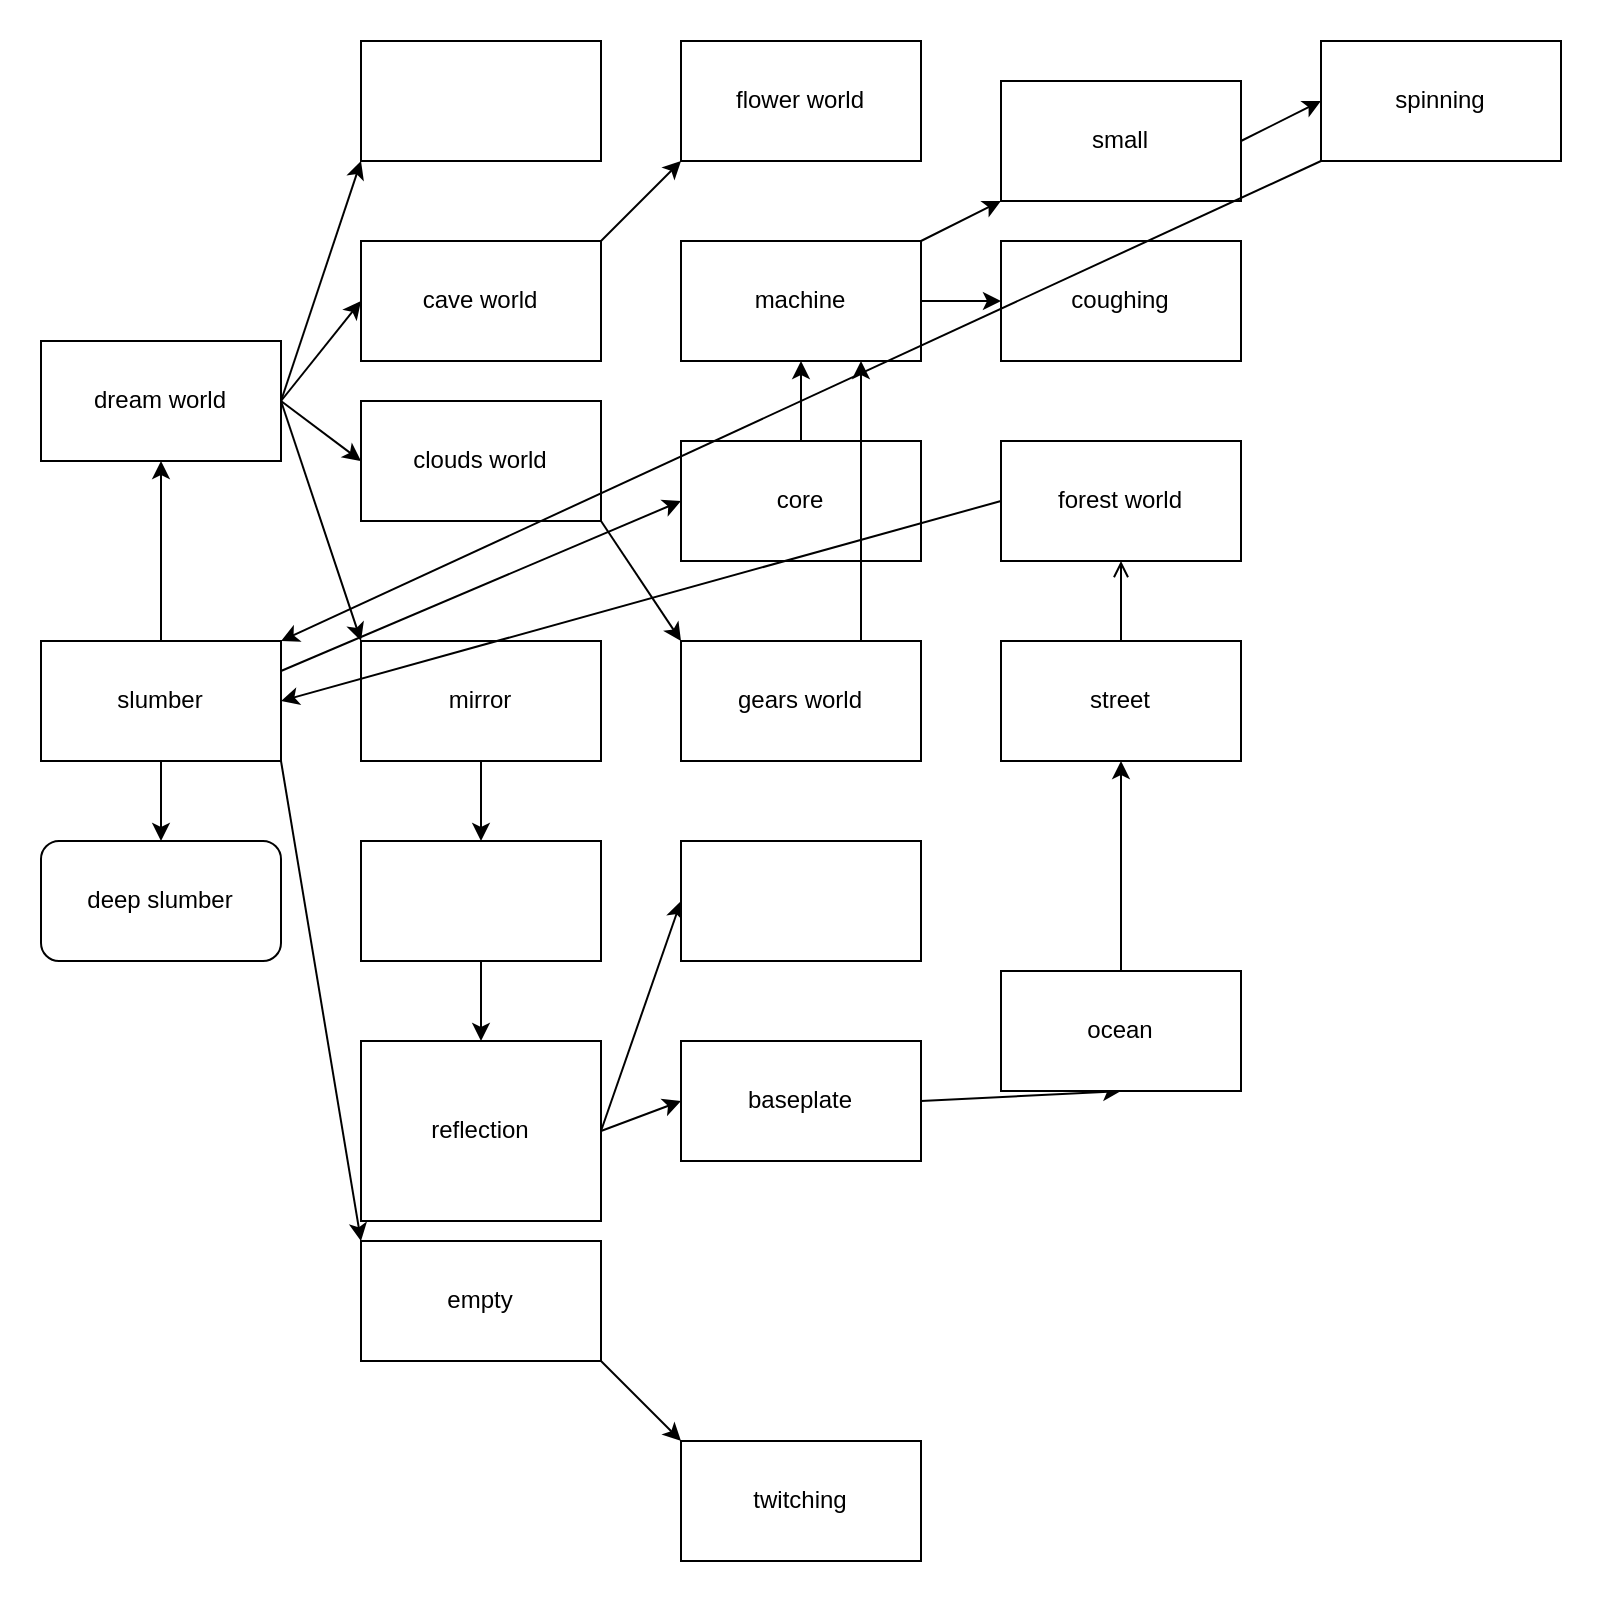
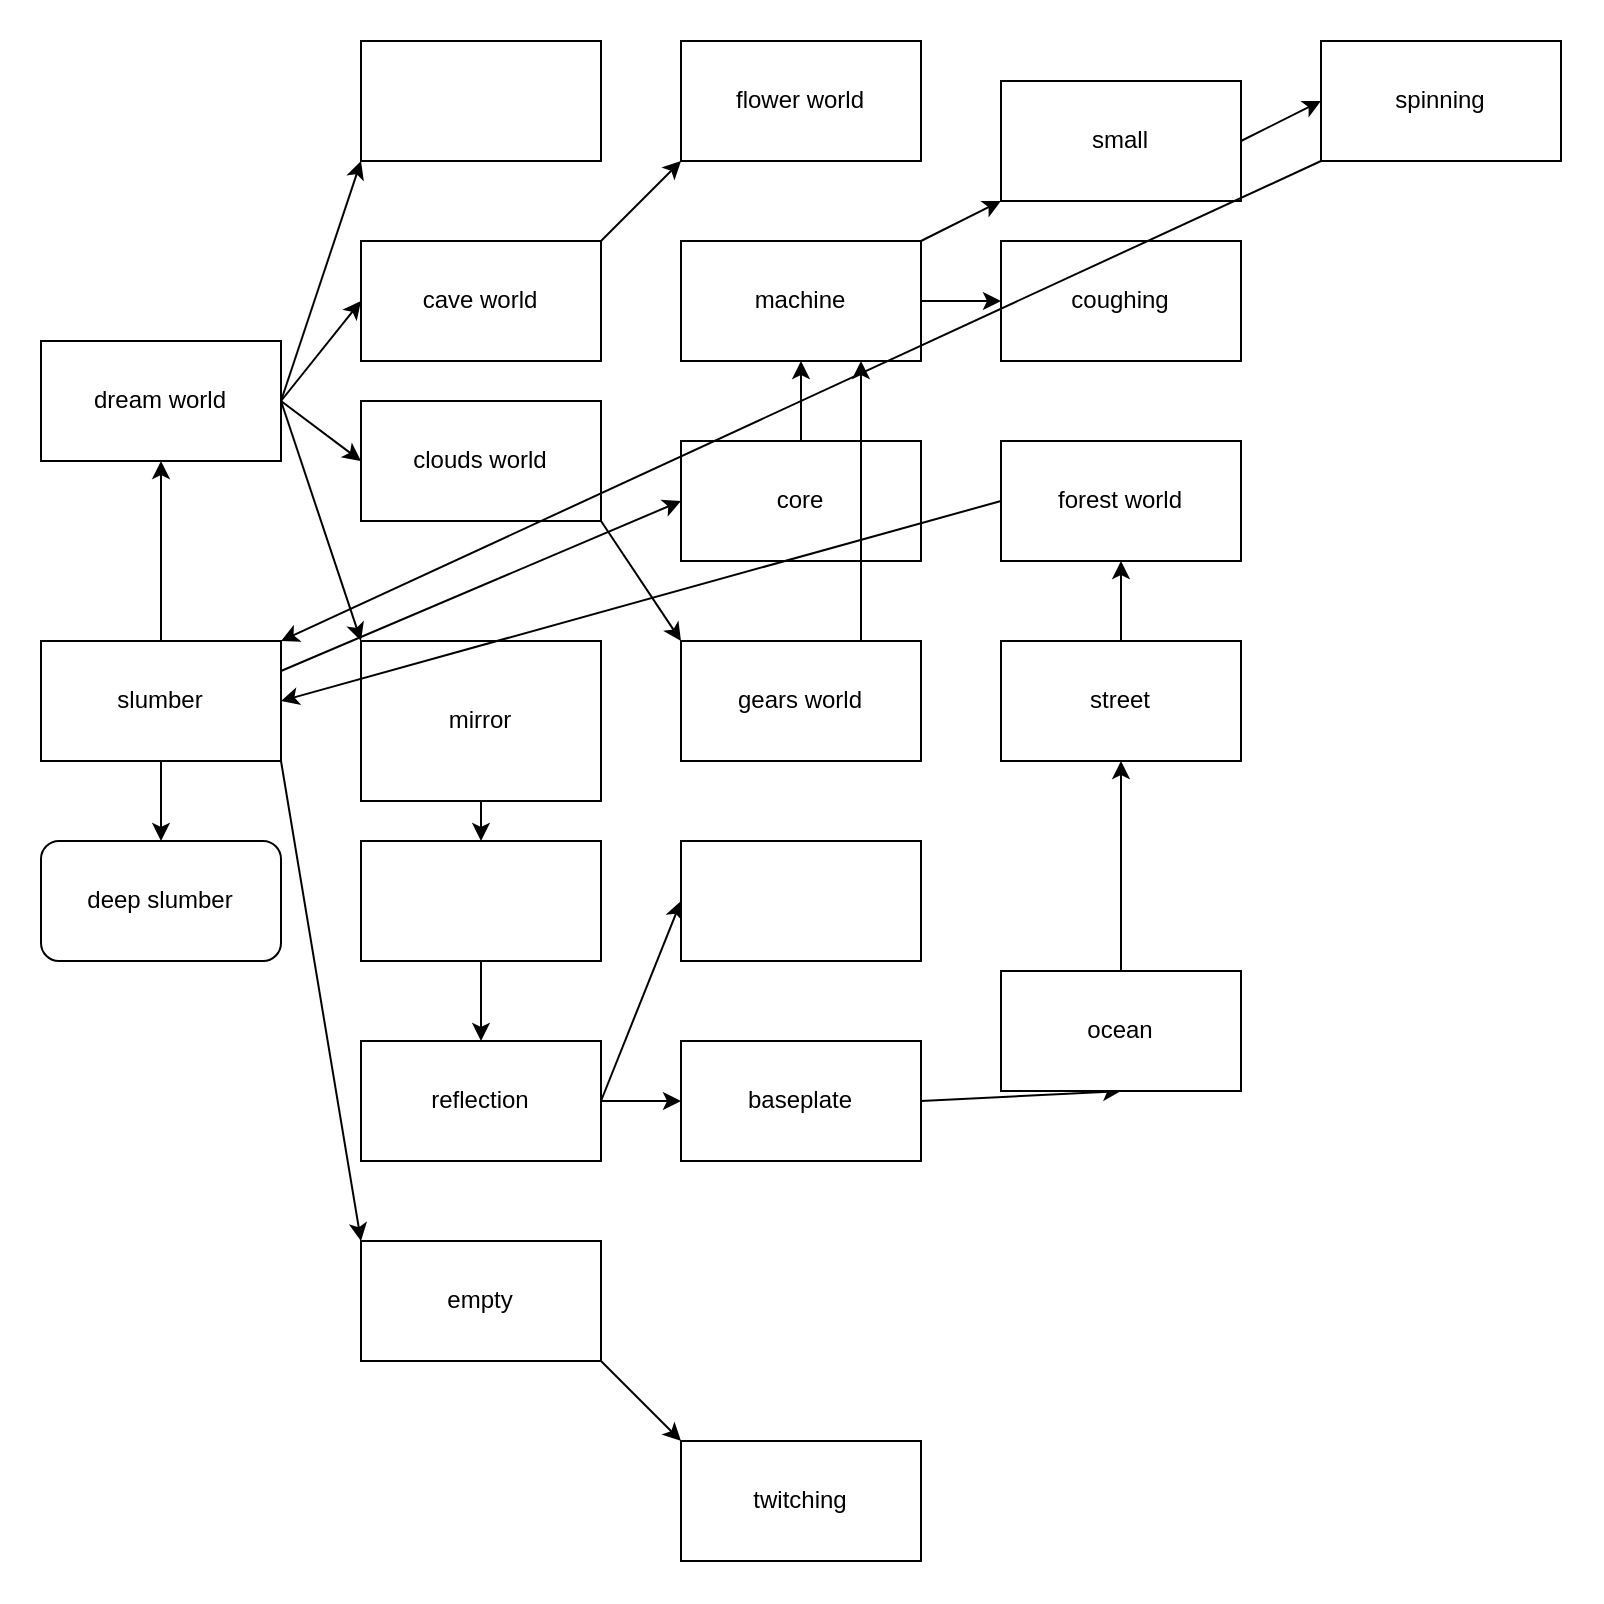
(1121, 573) -> (1121, 576)
(481, 701) -> (481, 721)
(481, 1131) -> (481, 1101)
